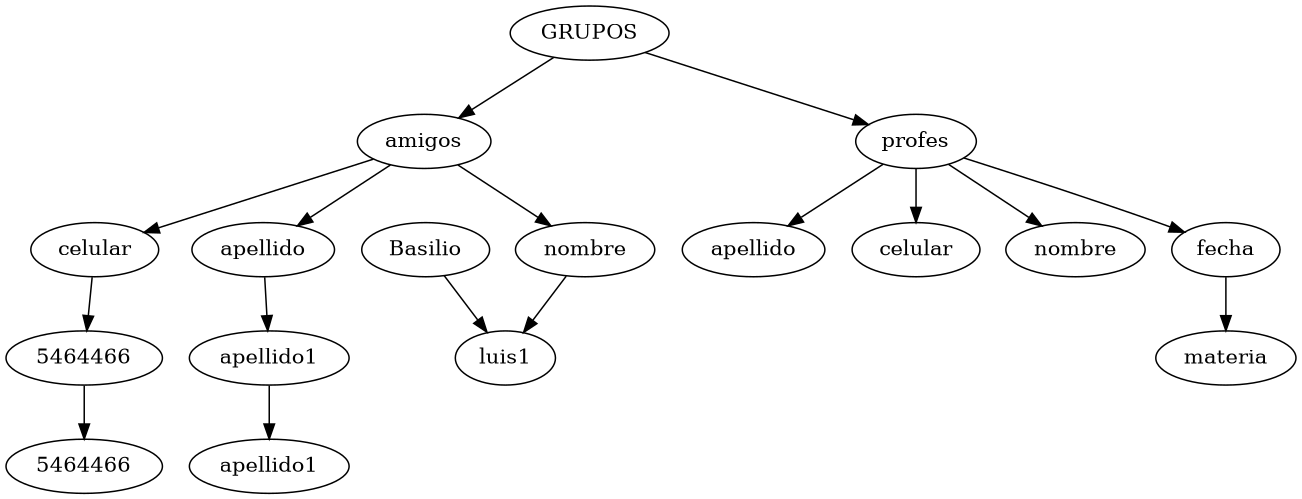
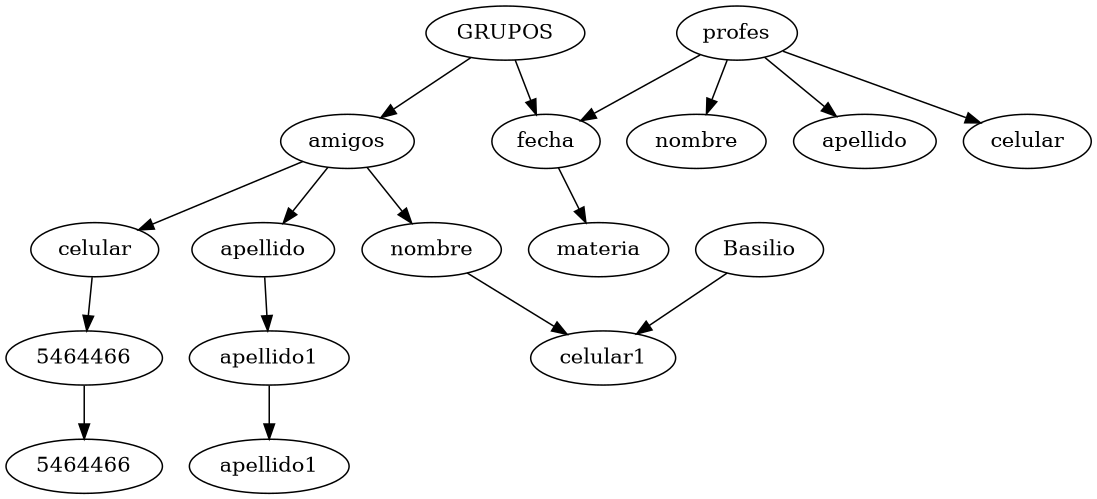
(749, 86) -> (523, 80)
(505, 358) -> (603, 358)
